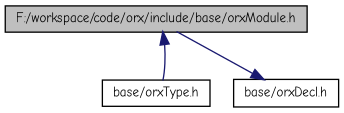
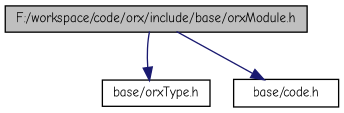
(165, 63) -> (147, 49)
(286, 93) -> (286, 93)
